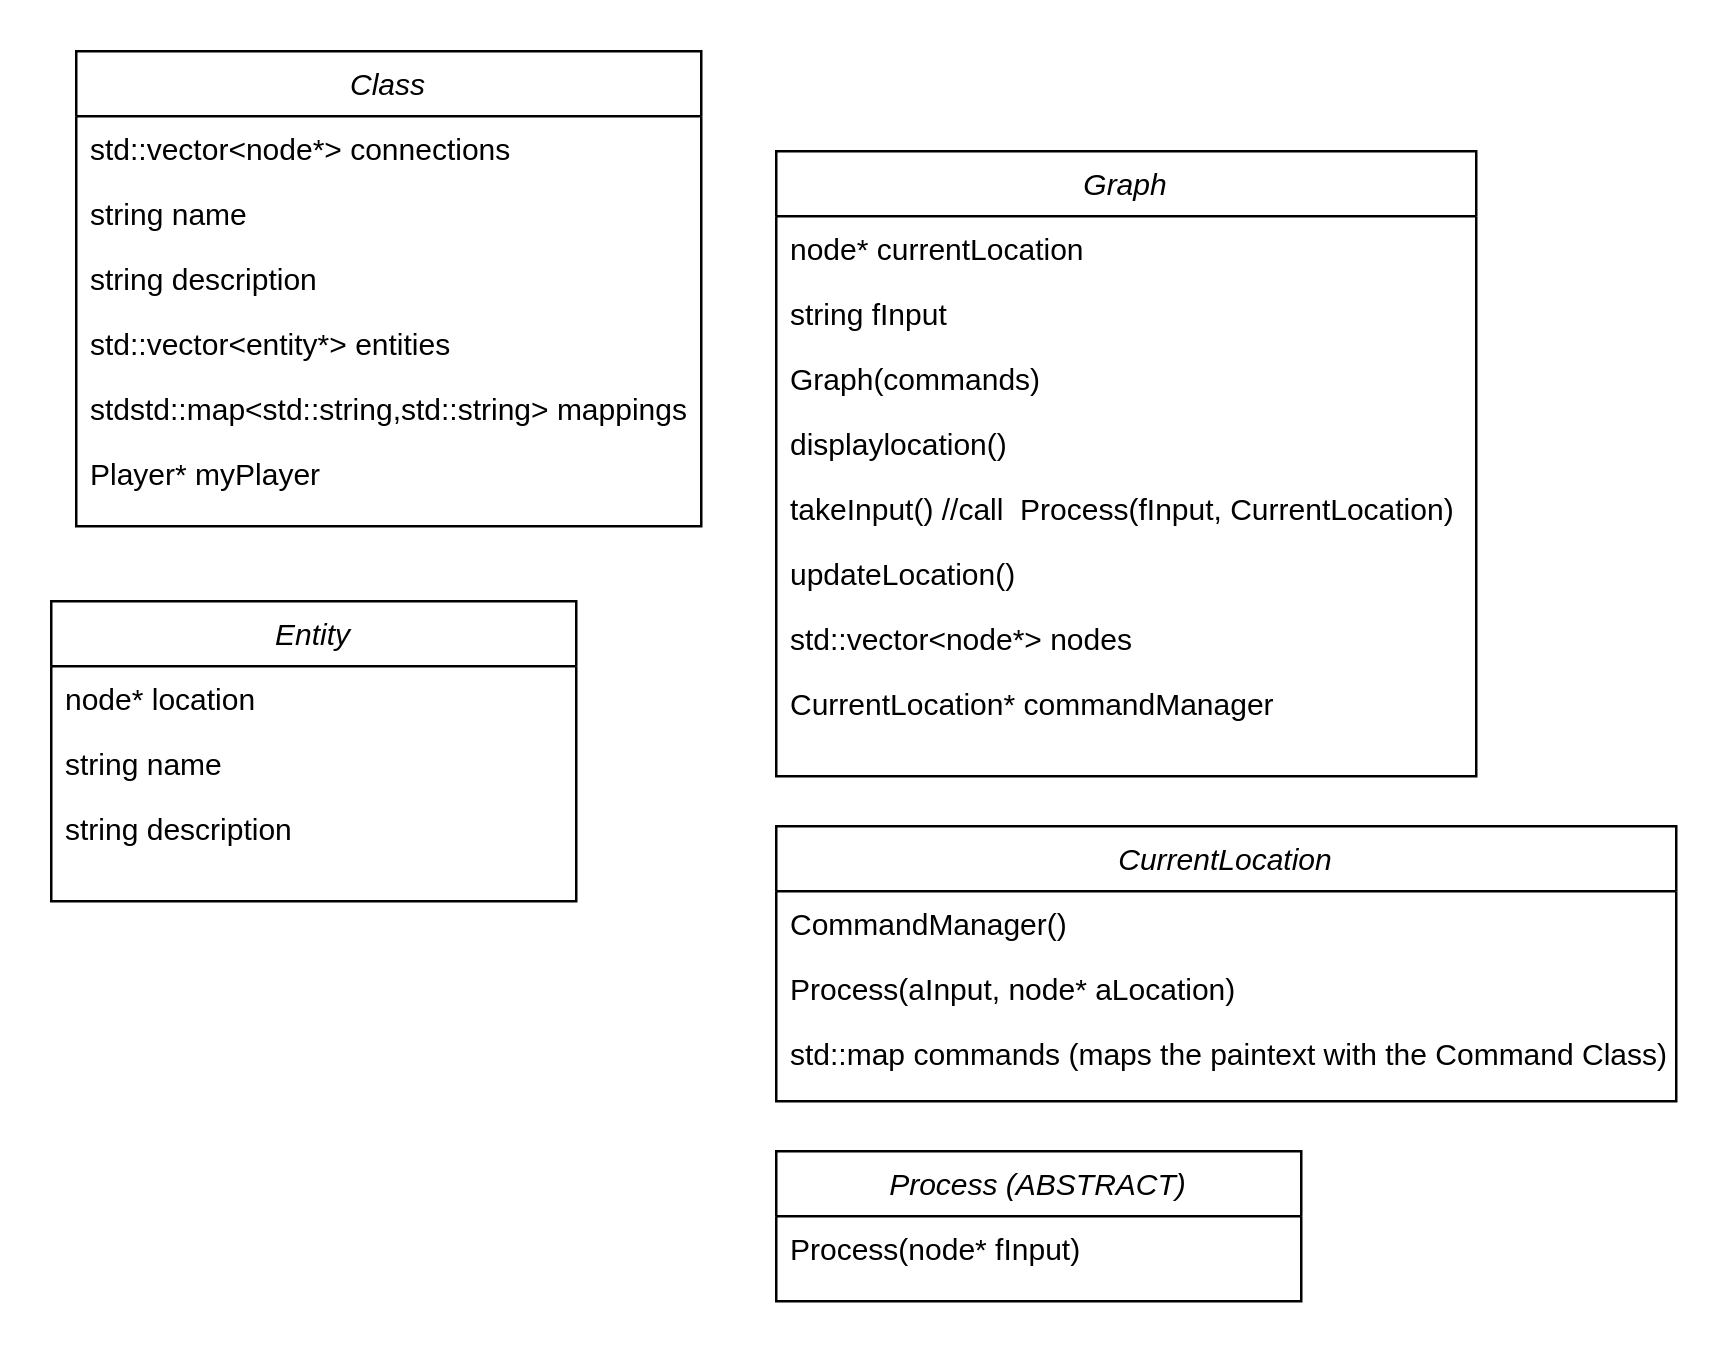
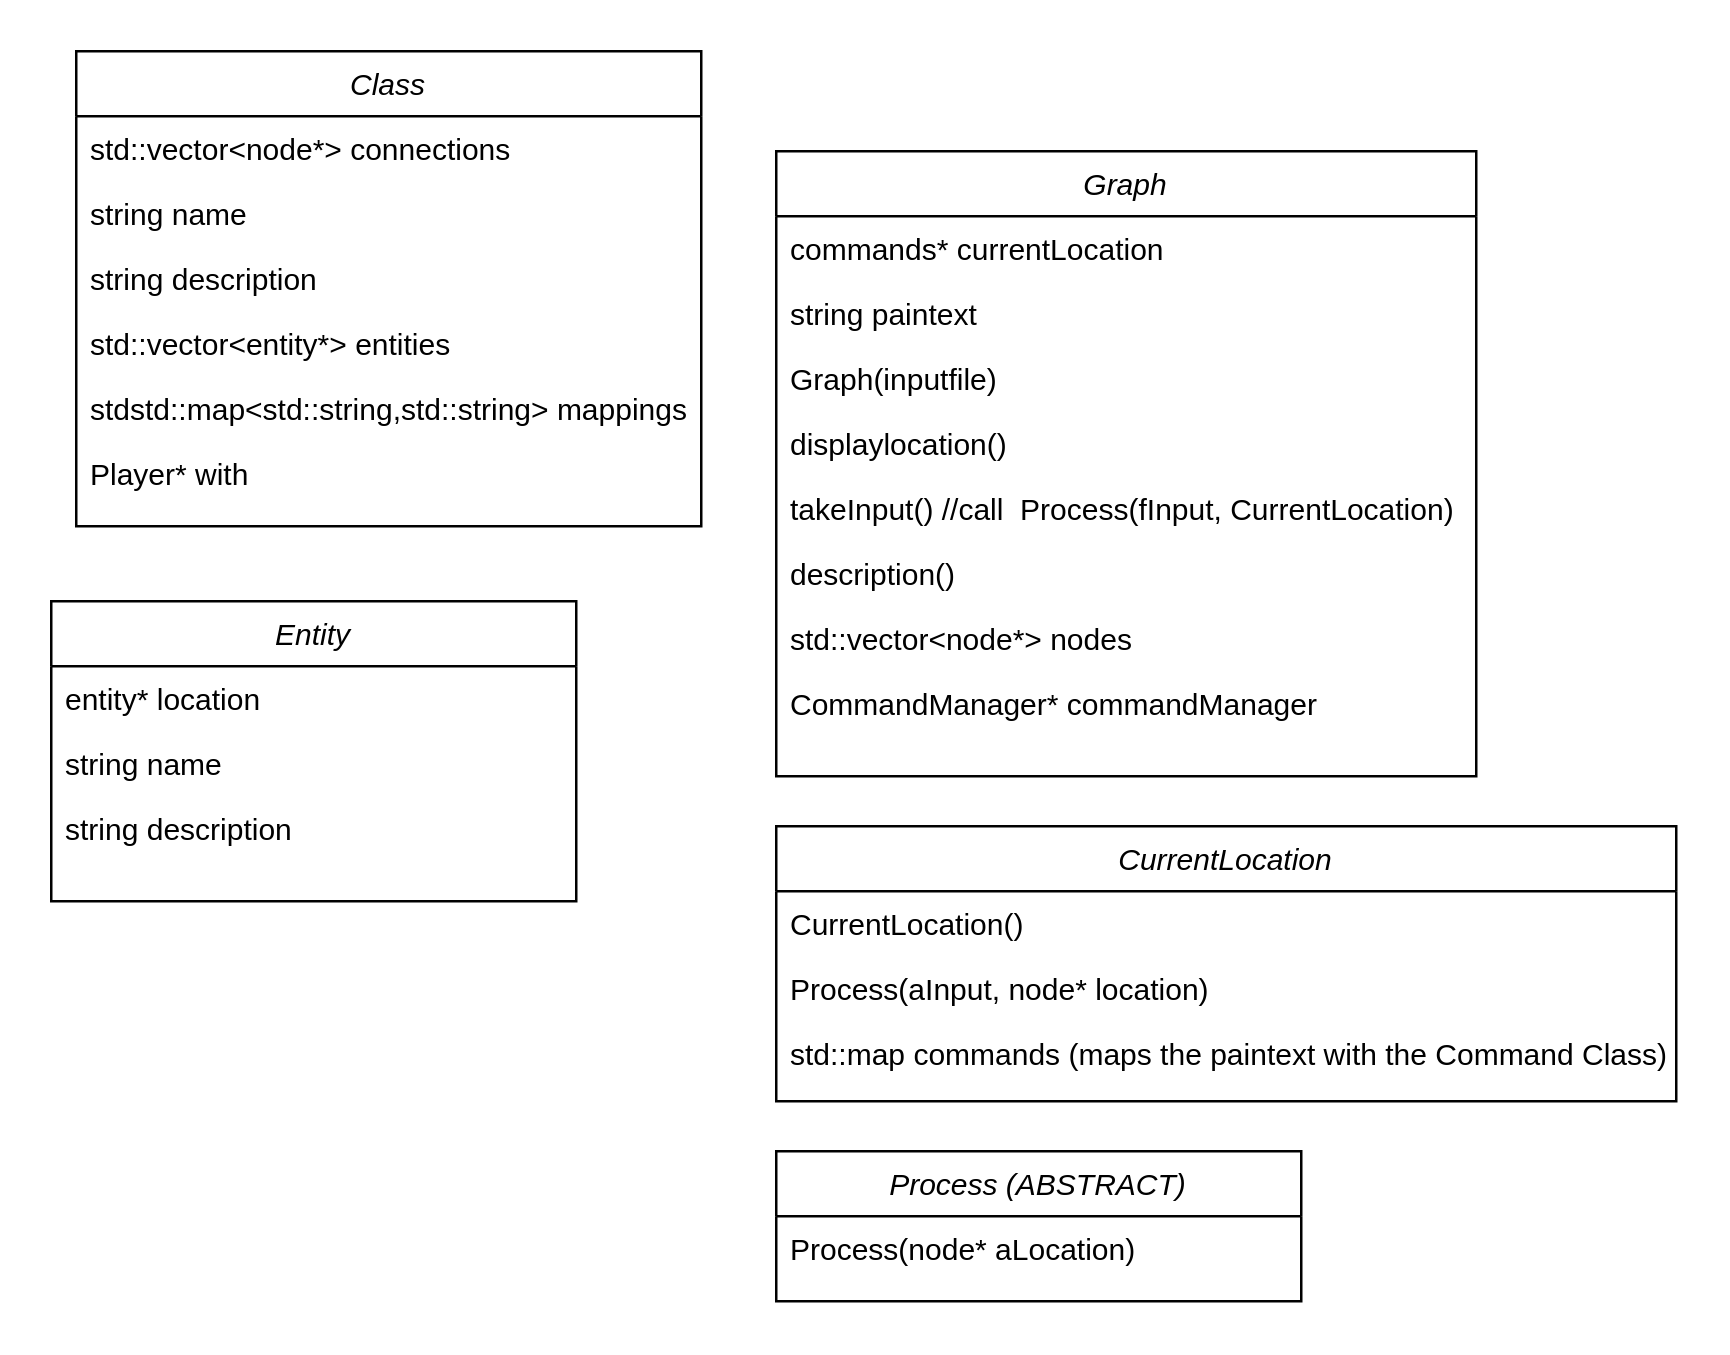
(959, 250) -> (992, 250)
(891, 315) -> (904, 315)
(916, 380) -> (913, 380)
(213, 475) -> (179, 475)
(921, 575) -> (891, 575)
(171, 700) -> (184, 700)
(1043, 705) -> (1038, 705)
(924, 925) -> (929, 925)
(1043, 990) -> (1031, 990)
(963, 1250) -> (984, 1250)
